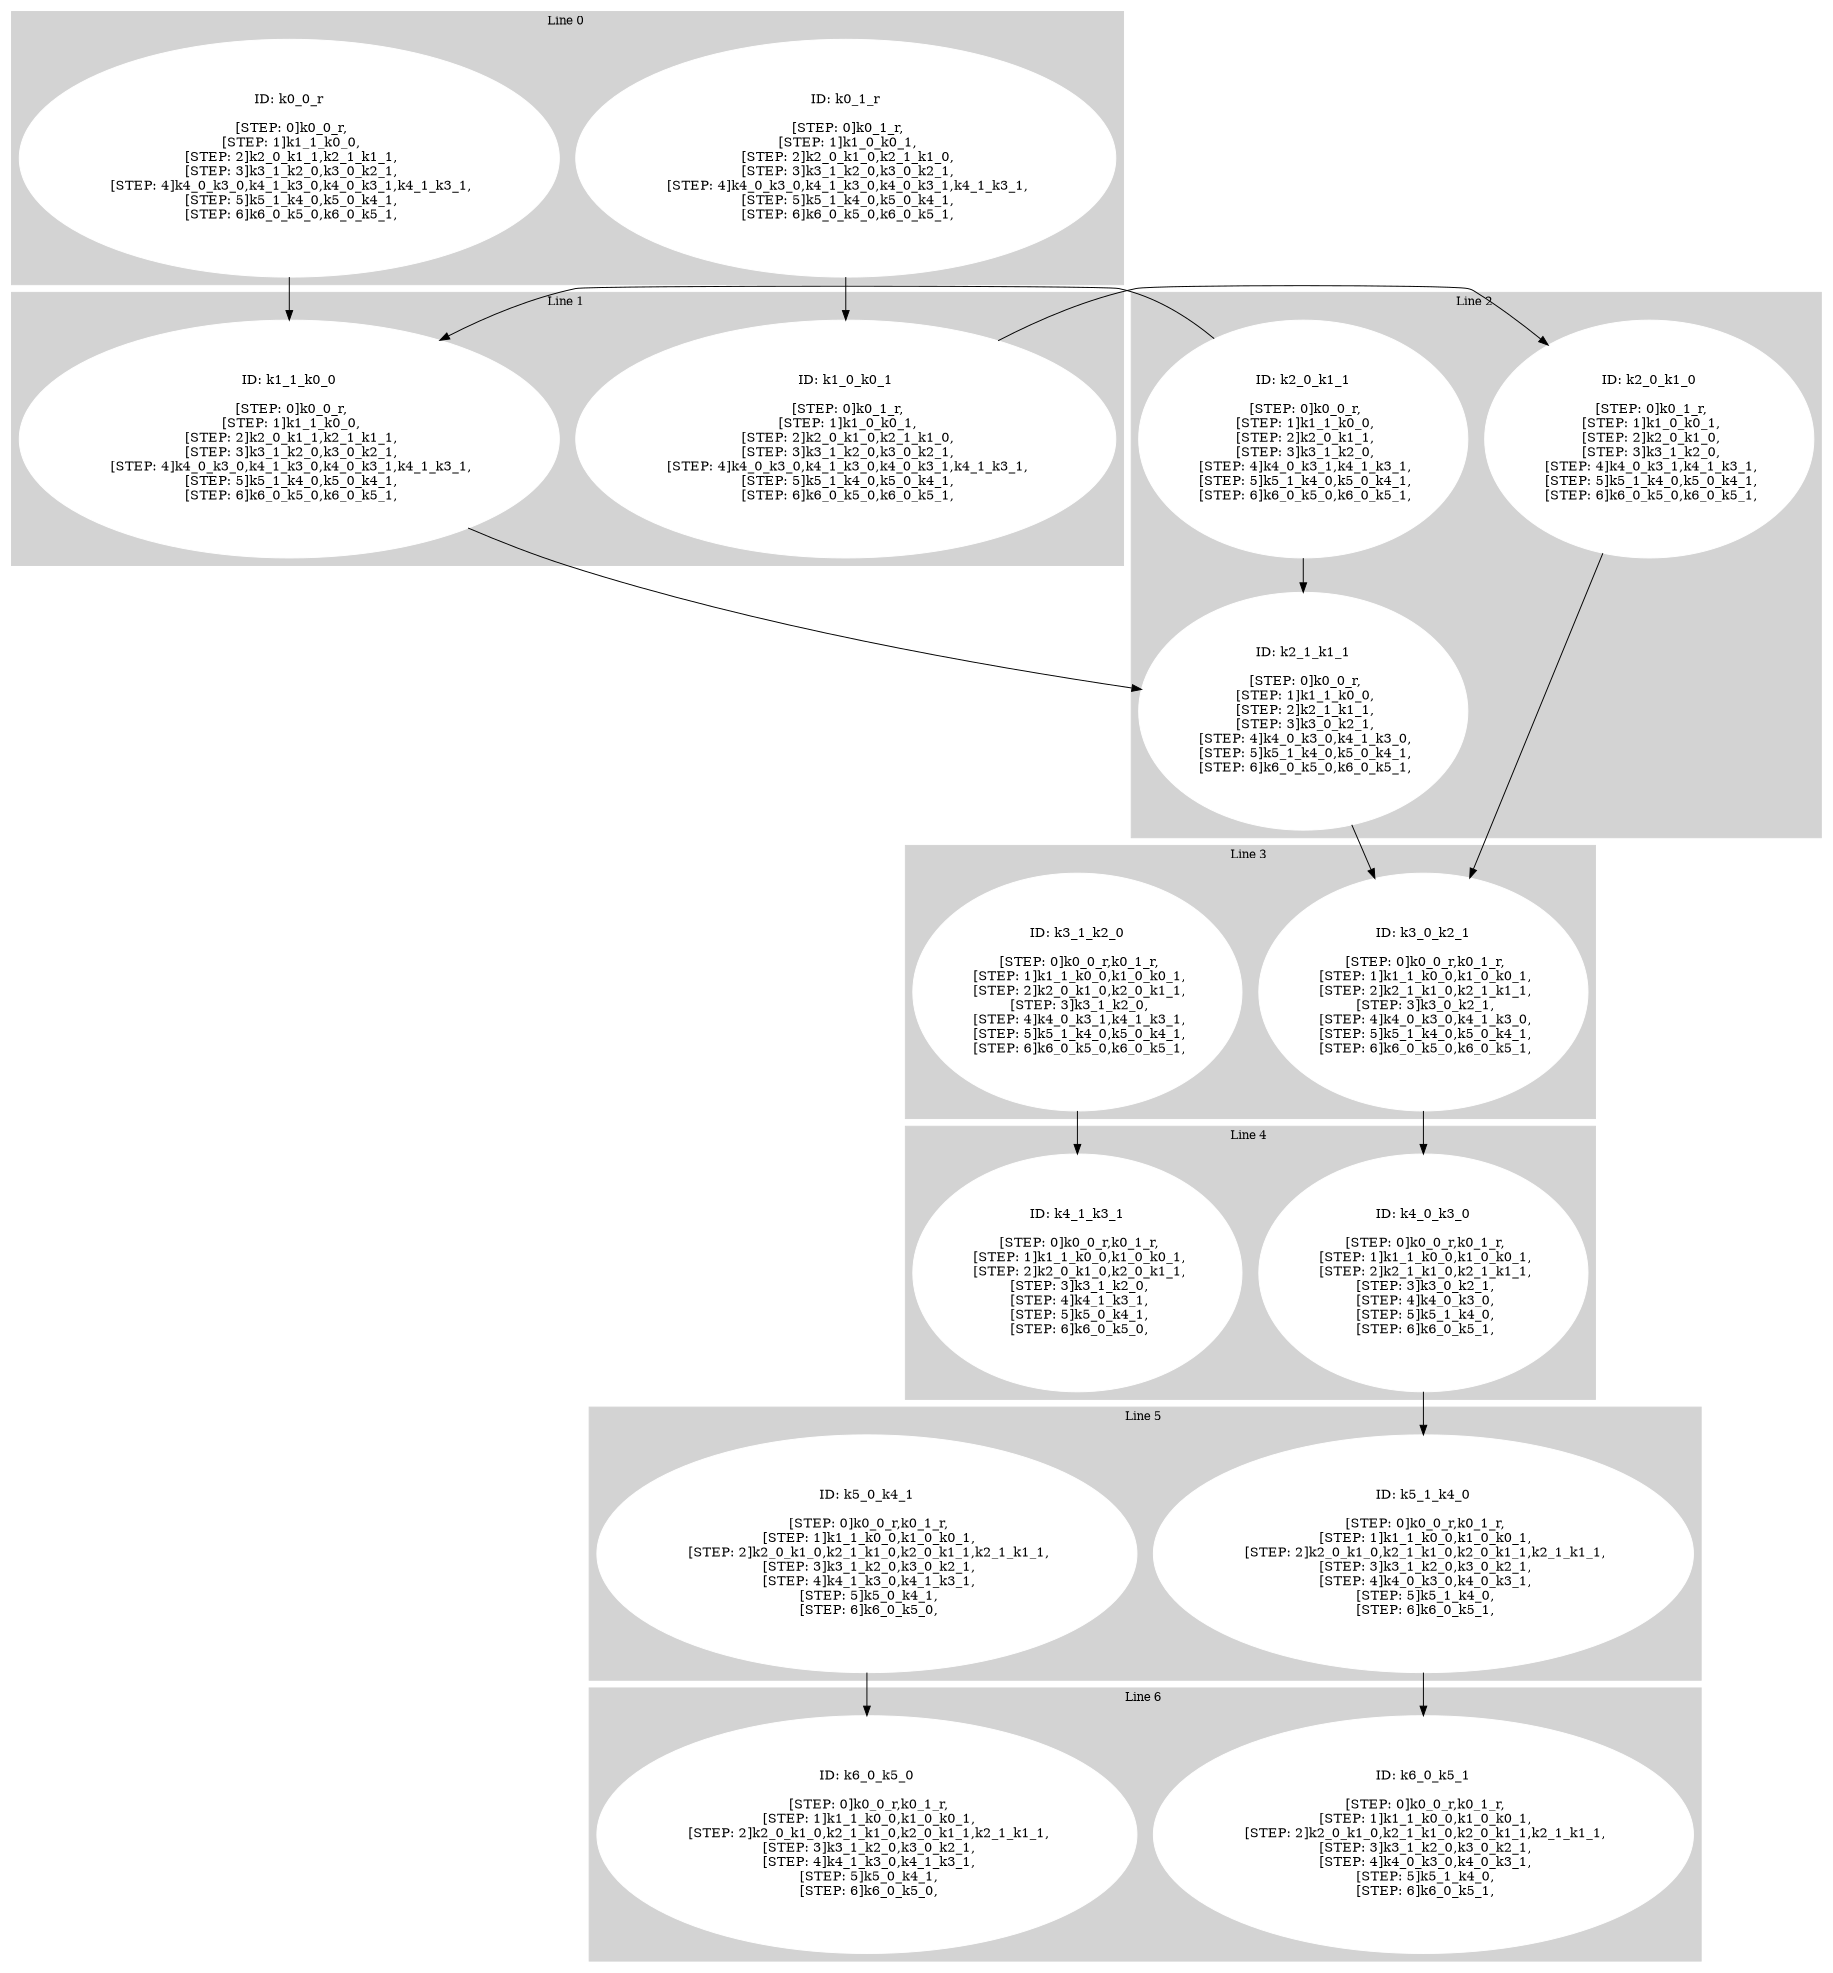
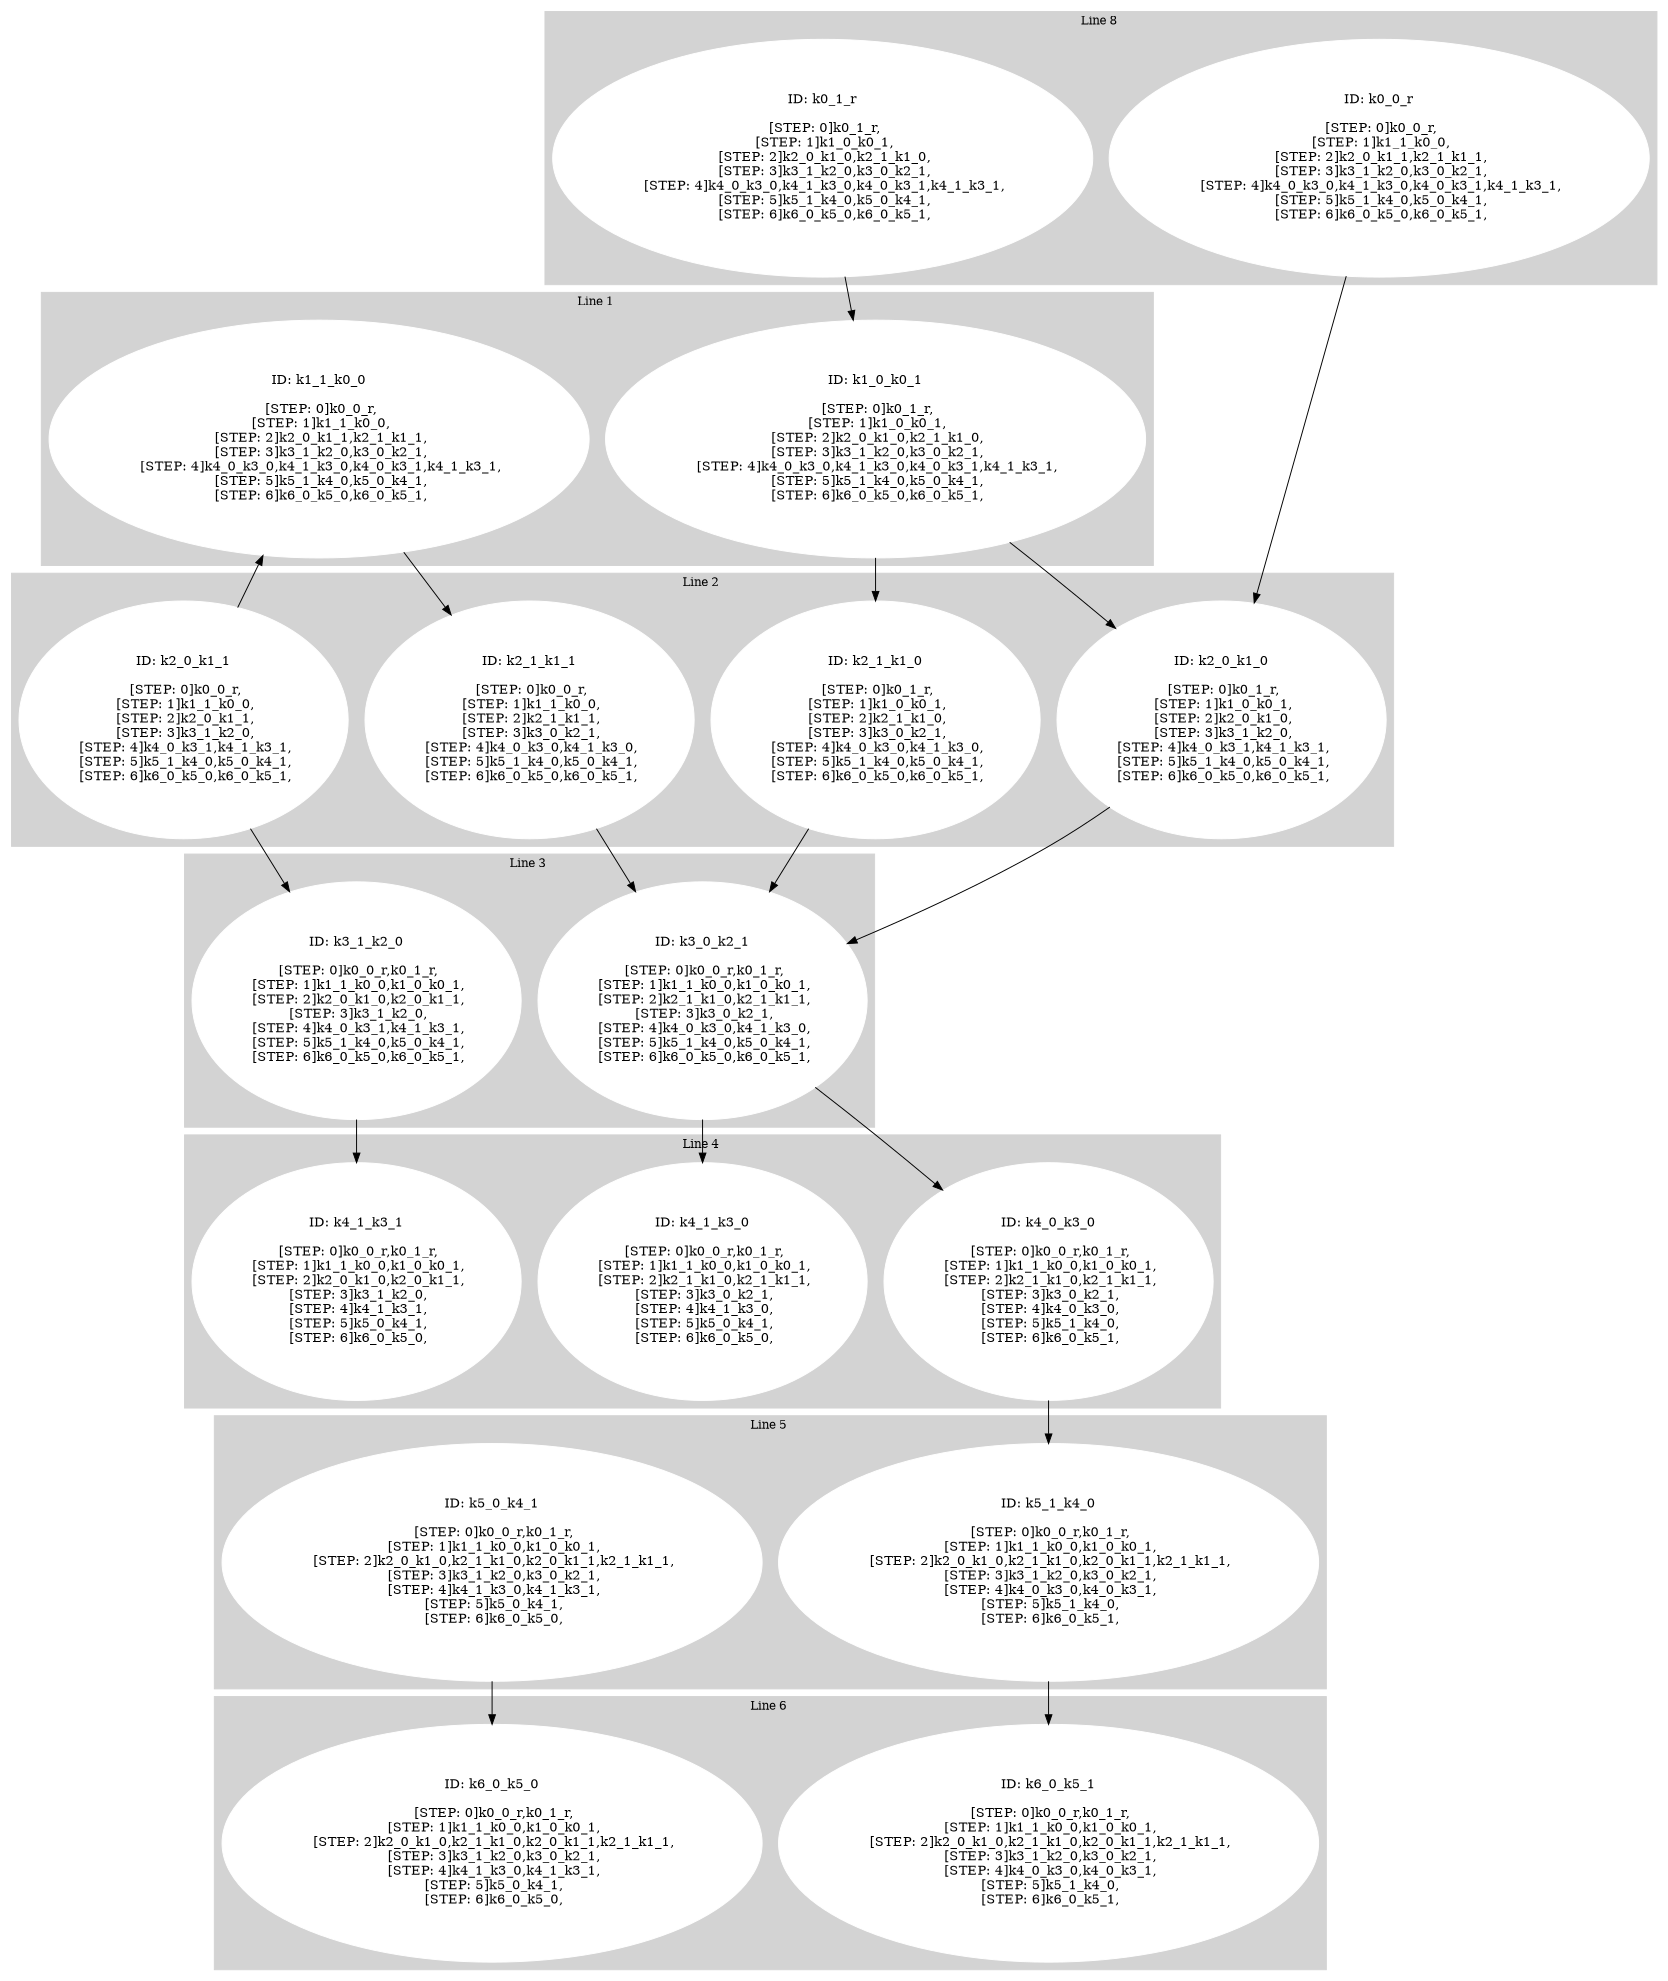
(568, 22) -> (1101, 22)
(289, 299) -> (1302, 435)
(1303, 570) -> (270, 860)
none -> (876, 720)
none -> (703, 1282)
